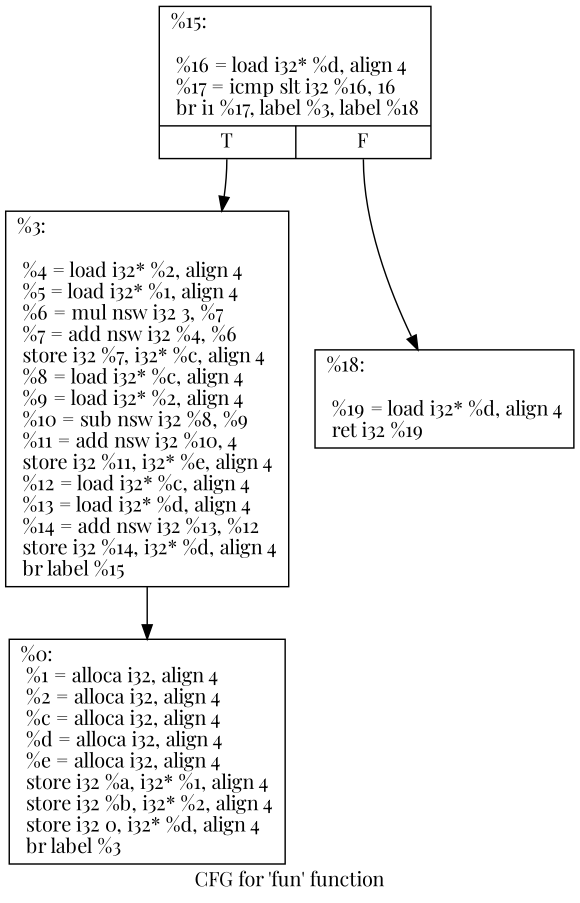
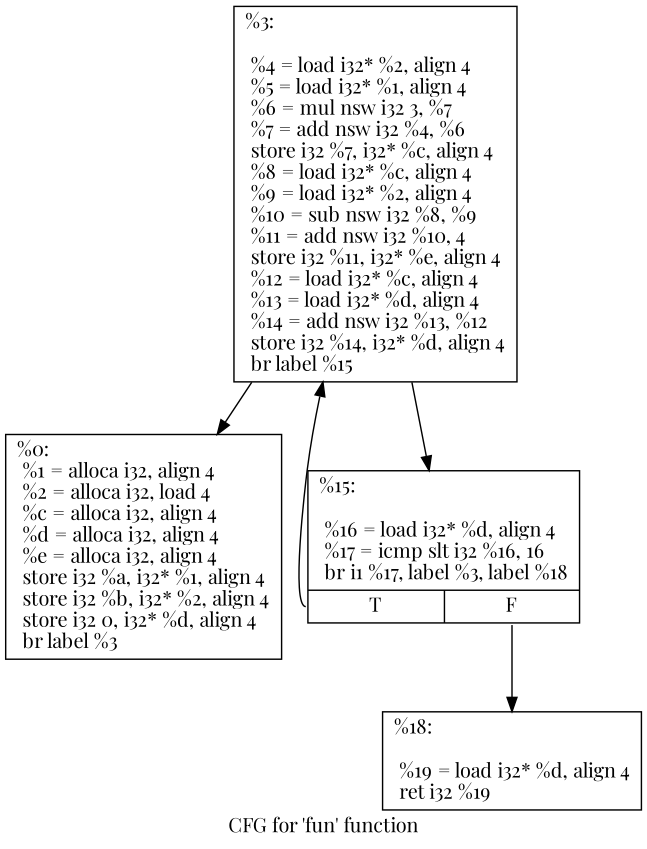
none -> (419, 419)
(121, 698) -> (114, 493)
